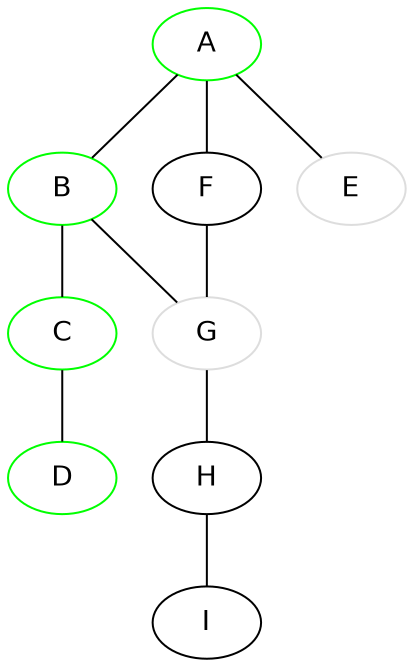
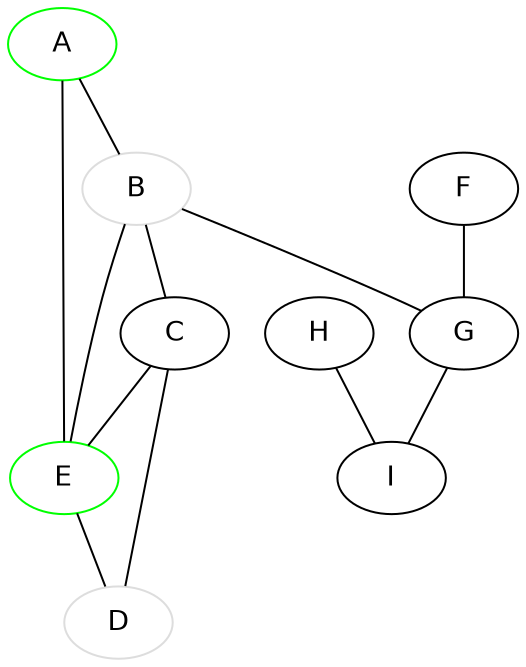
(207, 117) -> none
(62, 189) -> (137, 189)
(351, 189) -> (64, 478)
none -> (94, 332)
(62, 333) -> (175, 333)
(207, 333) -> (464, 333)
none -> (119, 406)
(207, 406) -> (428, 406)
(62, 478) -> (118, 623)
none -> (91, 550)
